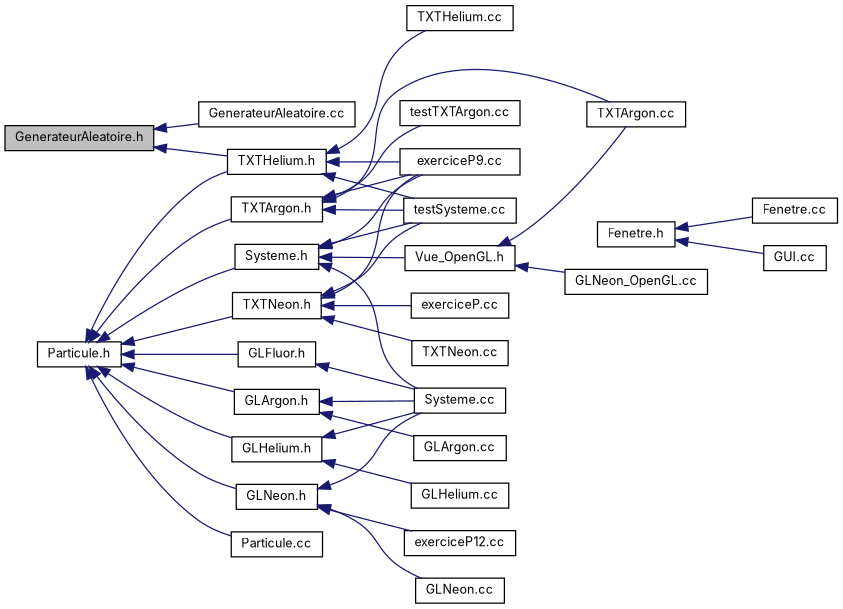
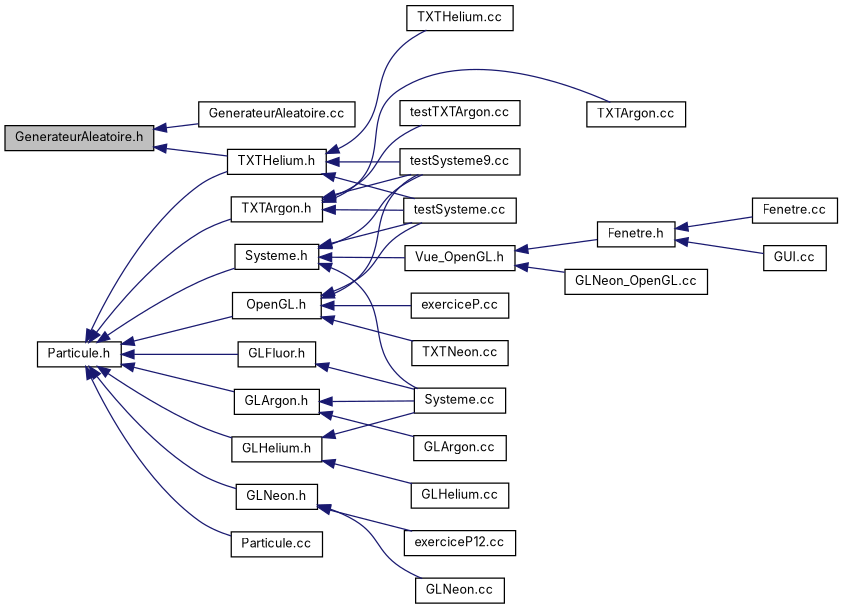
(460, 162) -> (460, 162)
(573, 189) -> (562, 244)
(277, 306) -> (277, 306)
(377, 450) -> none
